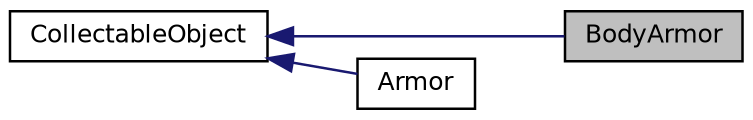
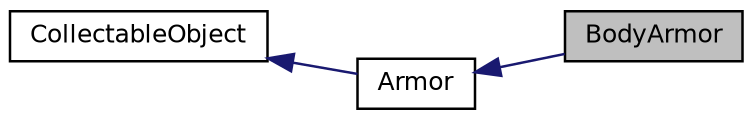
(429, 36) -> (532, 61)
